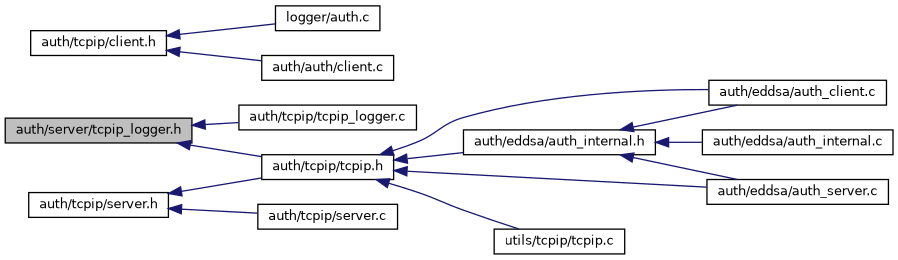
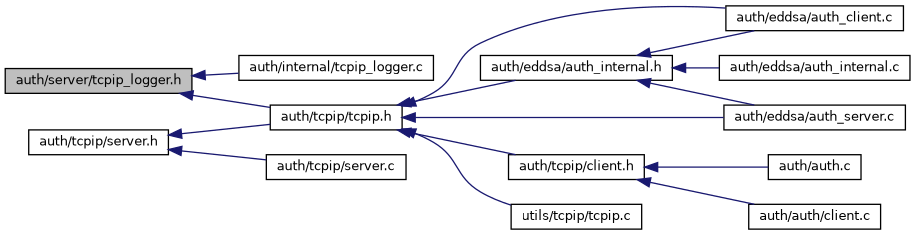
(328, 18) -> (815, 167)
(328, 118) -> (336, 68)
none -> (463, 144)
